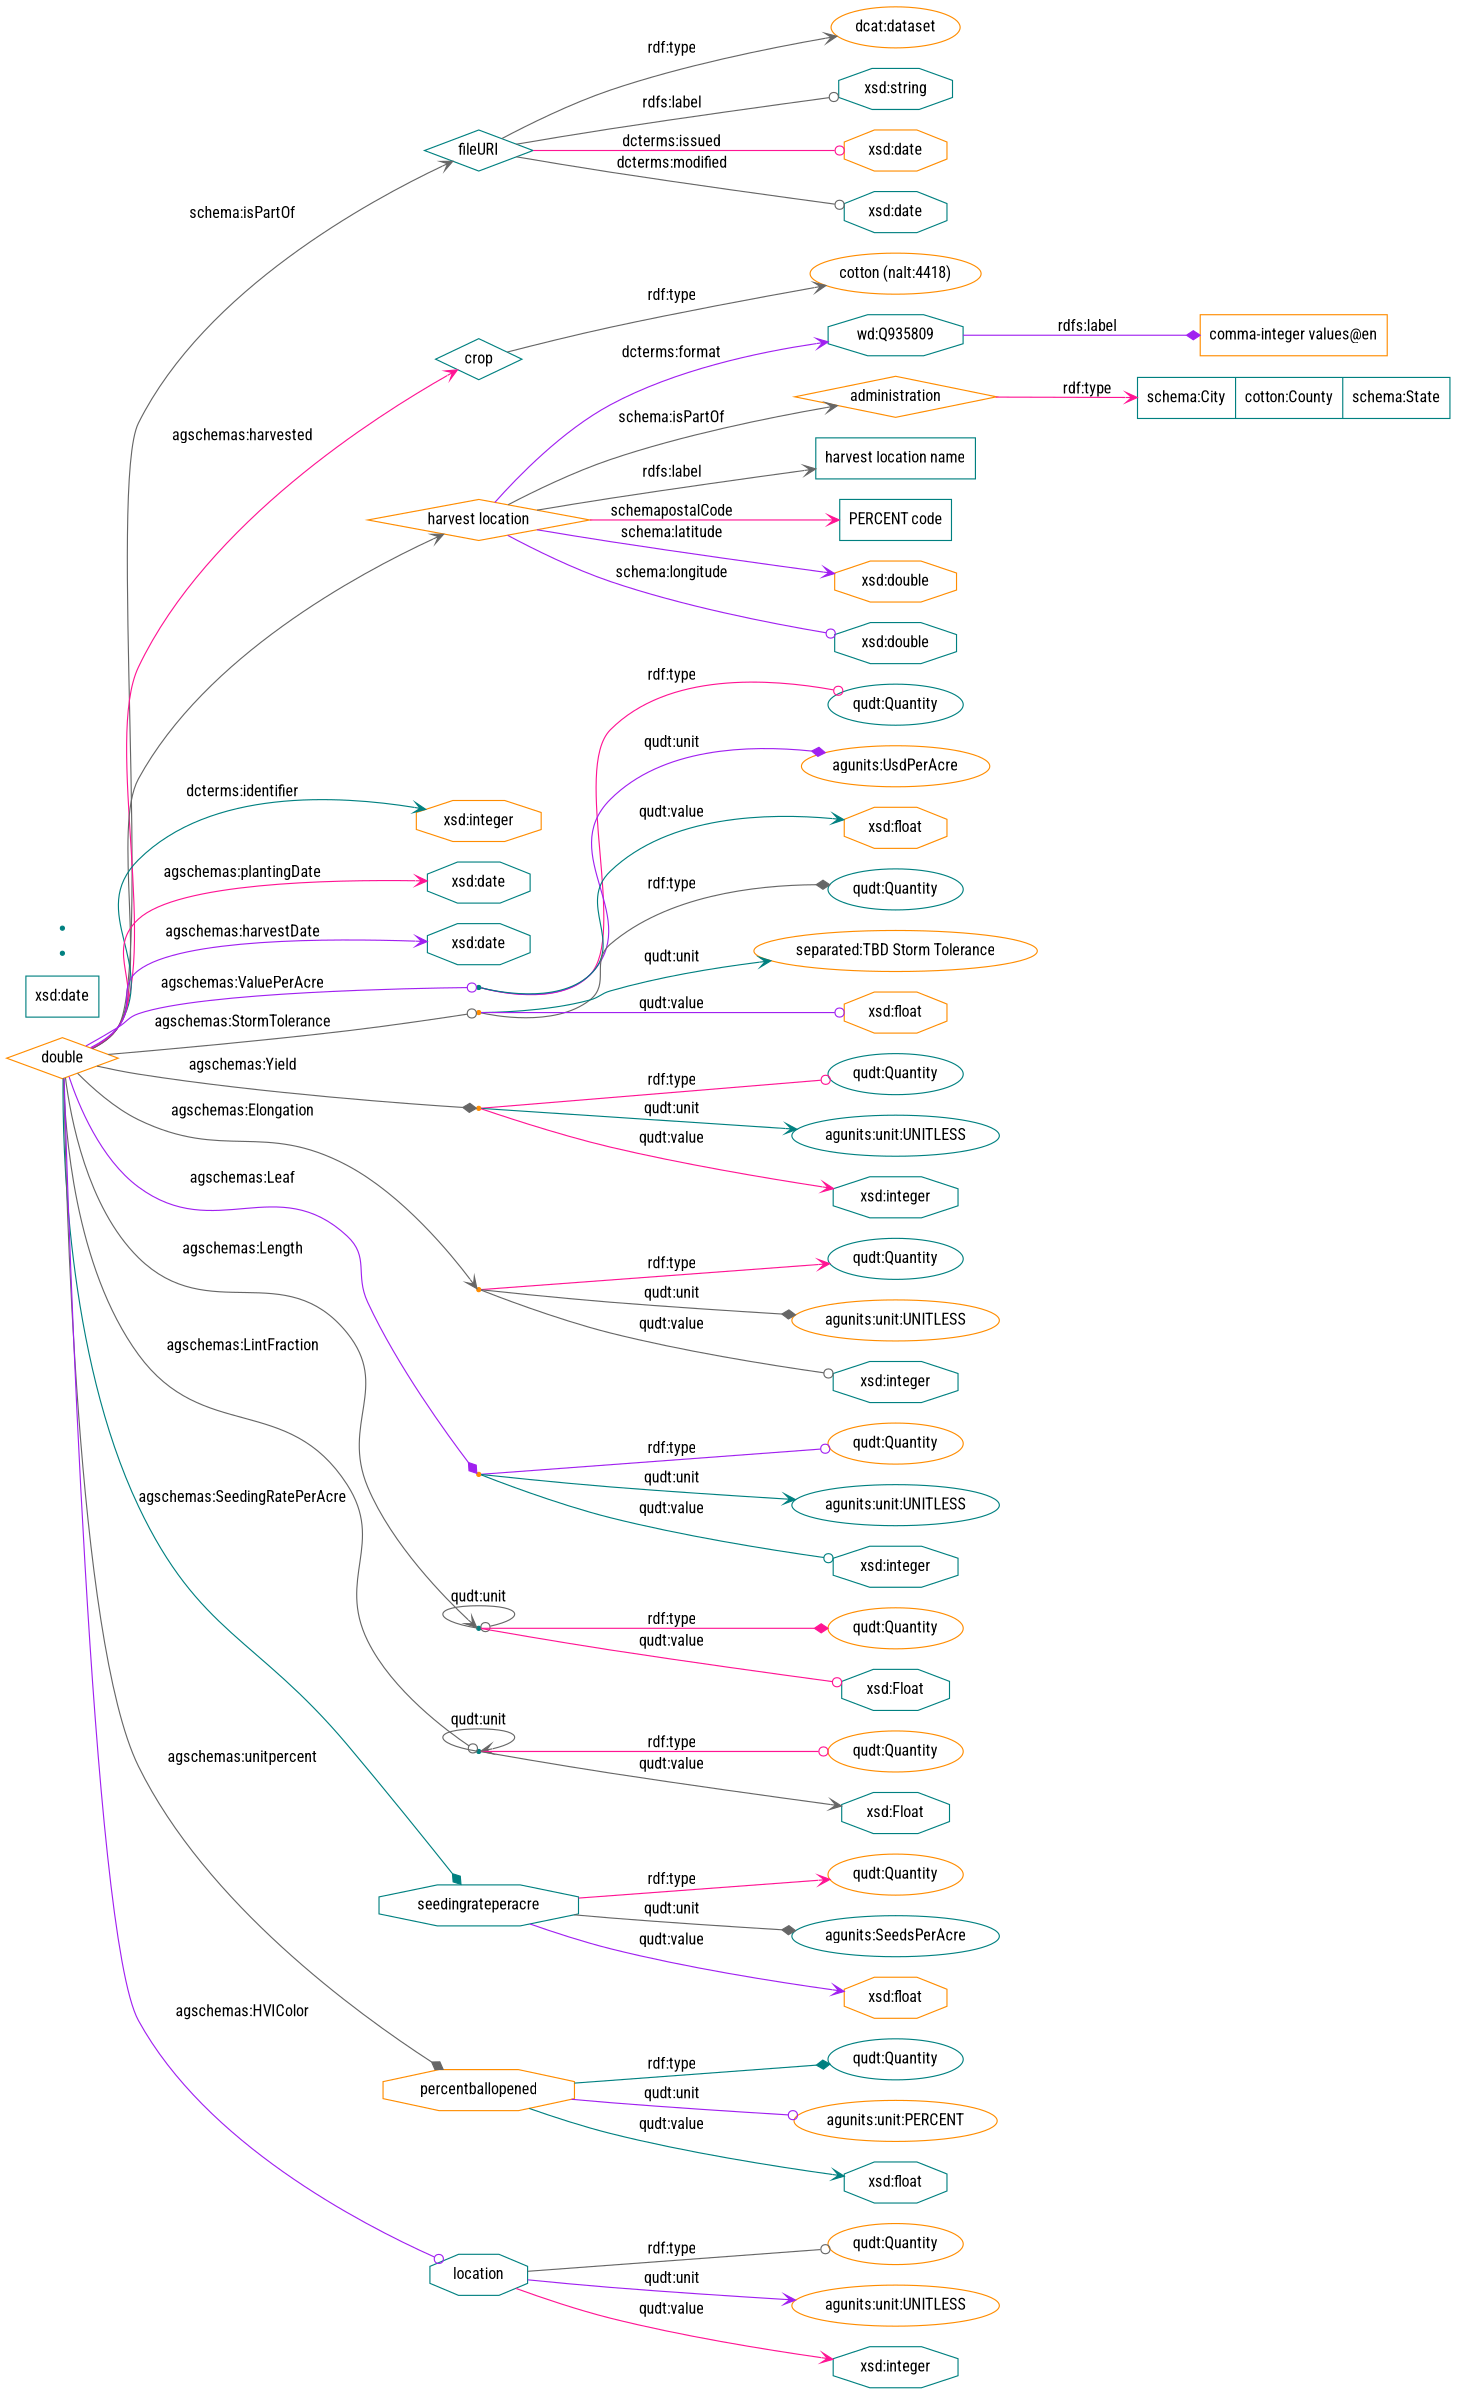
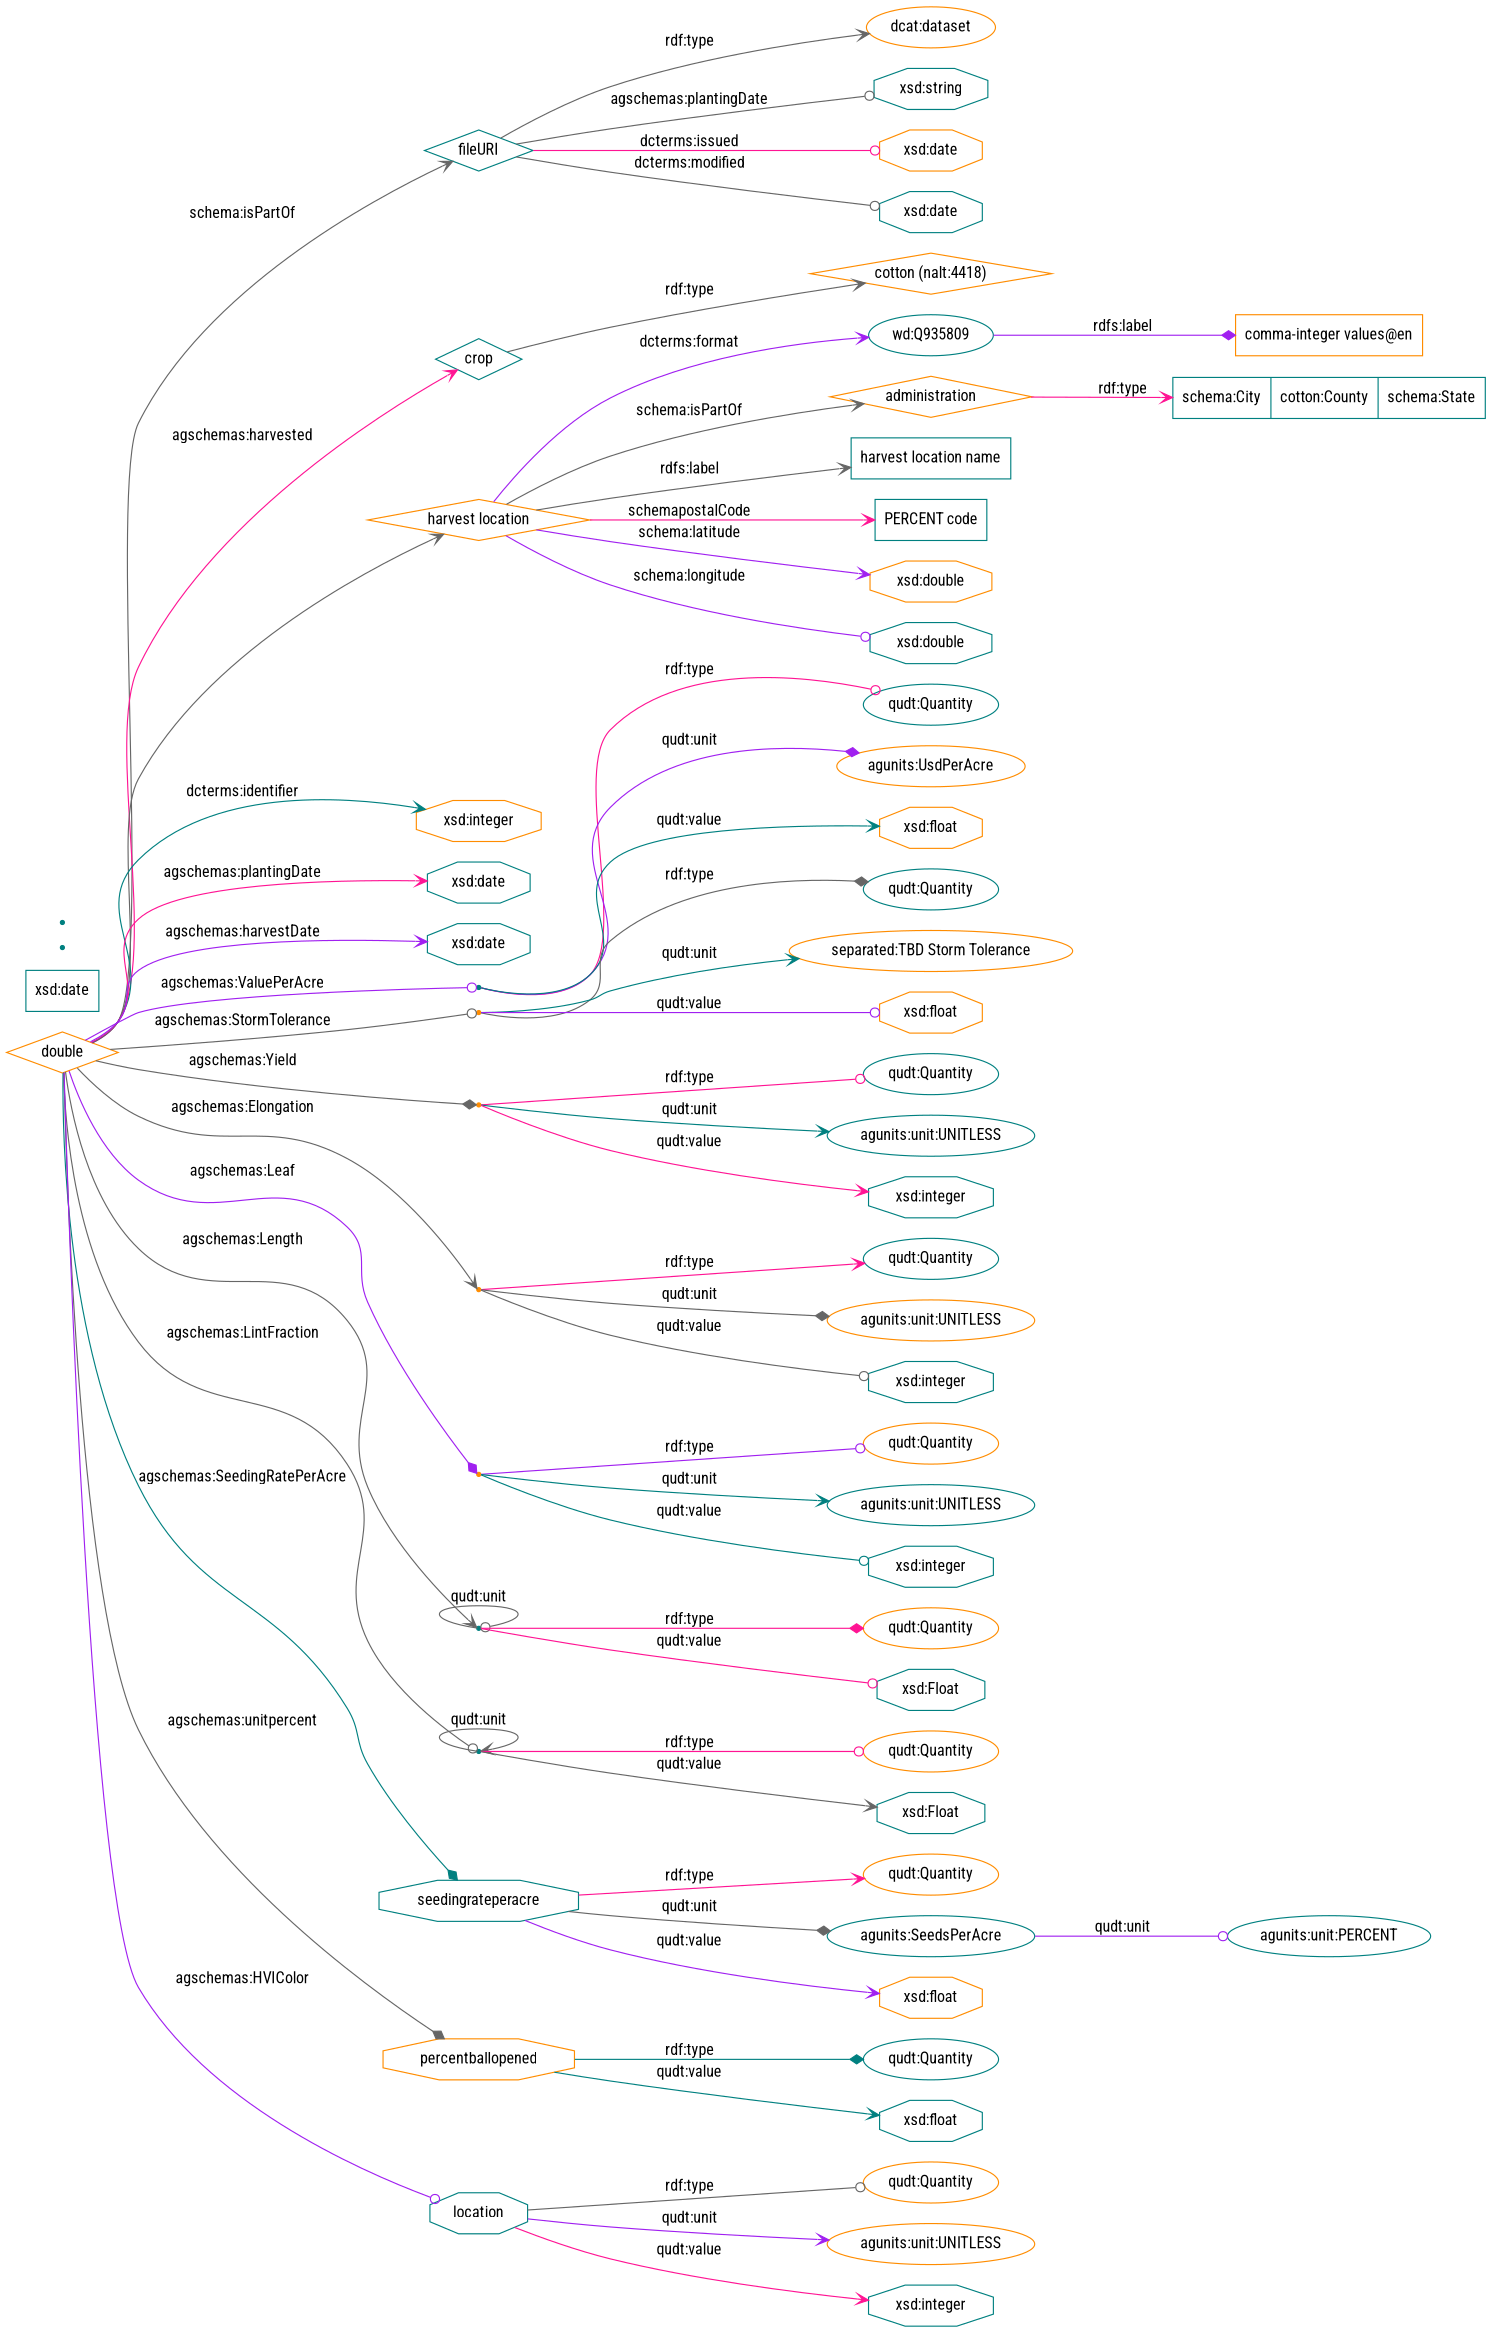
(672, 103) -> (690, 100)
(896, 274) -> (931, 274)
(896, 335) -> (931, 335)
(680, 2108) -> (1127, 1936)
(896, 2121) -> (1329, 1936)
